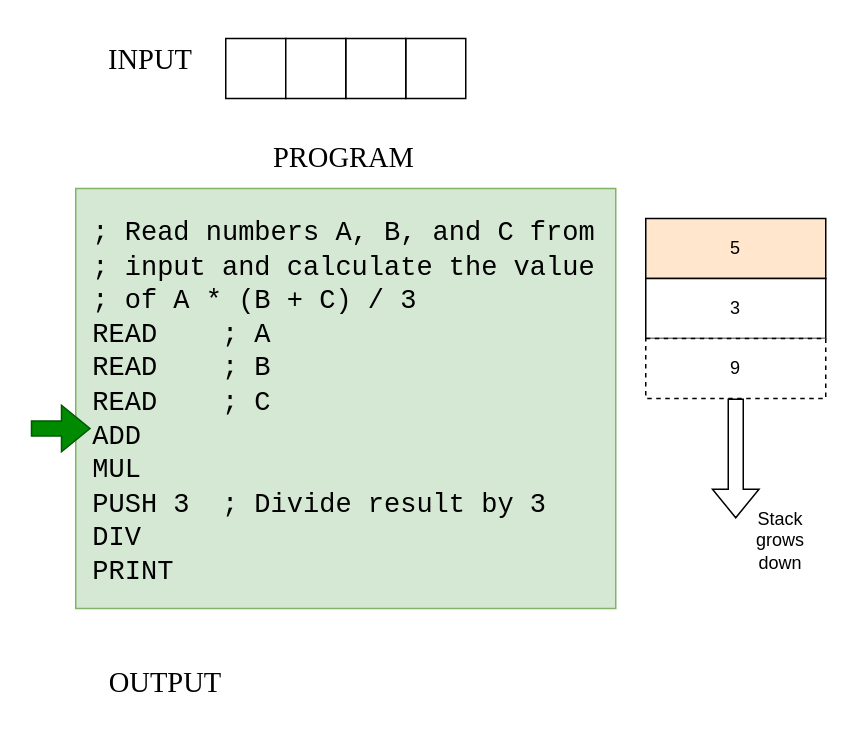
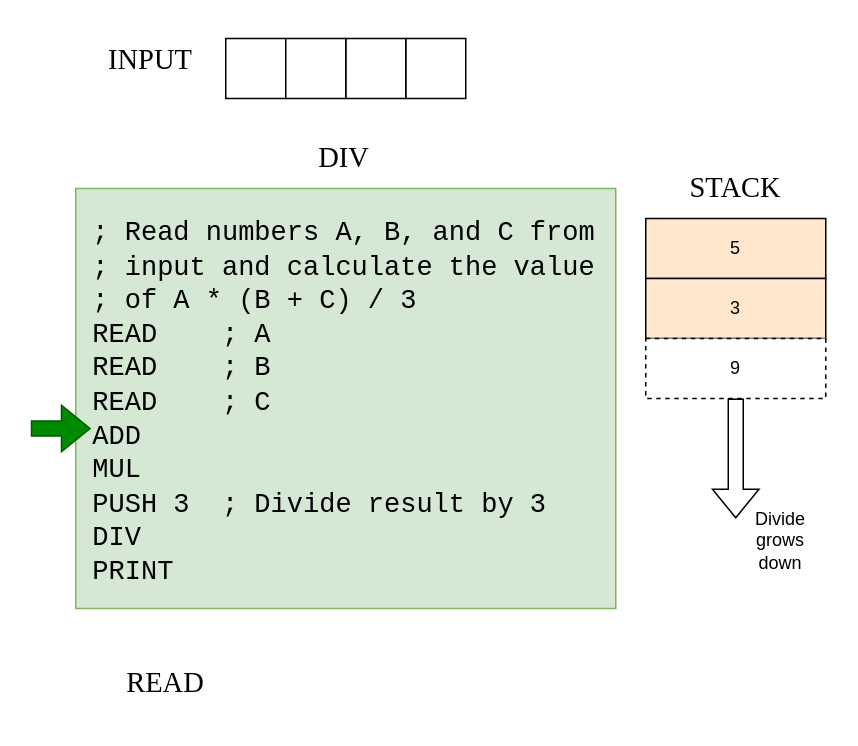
(344, 158) -> (344, 158)
none -> (736, 188)
(736, 308) -> (736, 308)
(781, 541) -> (781, 541)
(166, 683) -> (166, 683)
